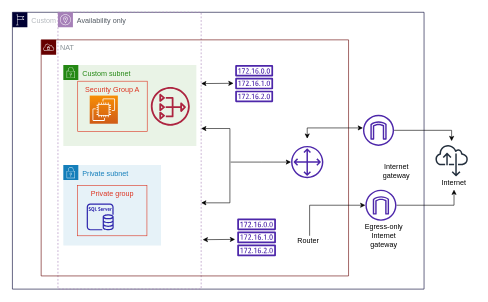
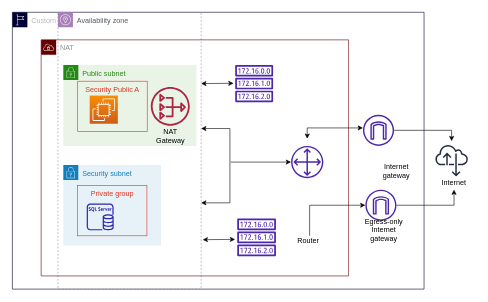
(105, 21) -> (106, 21)
(108, 74) -> (106, 74)
(113, 90) -> (113, 90)
none -> (170, 137)
(109, 174) -> (111, 174)
(384, 236) -> (384, 230)
